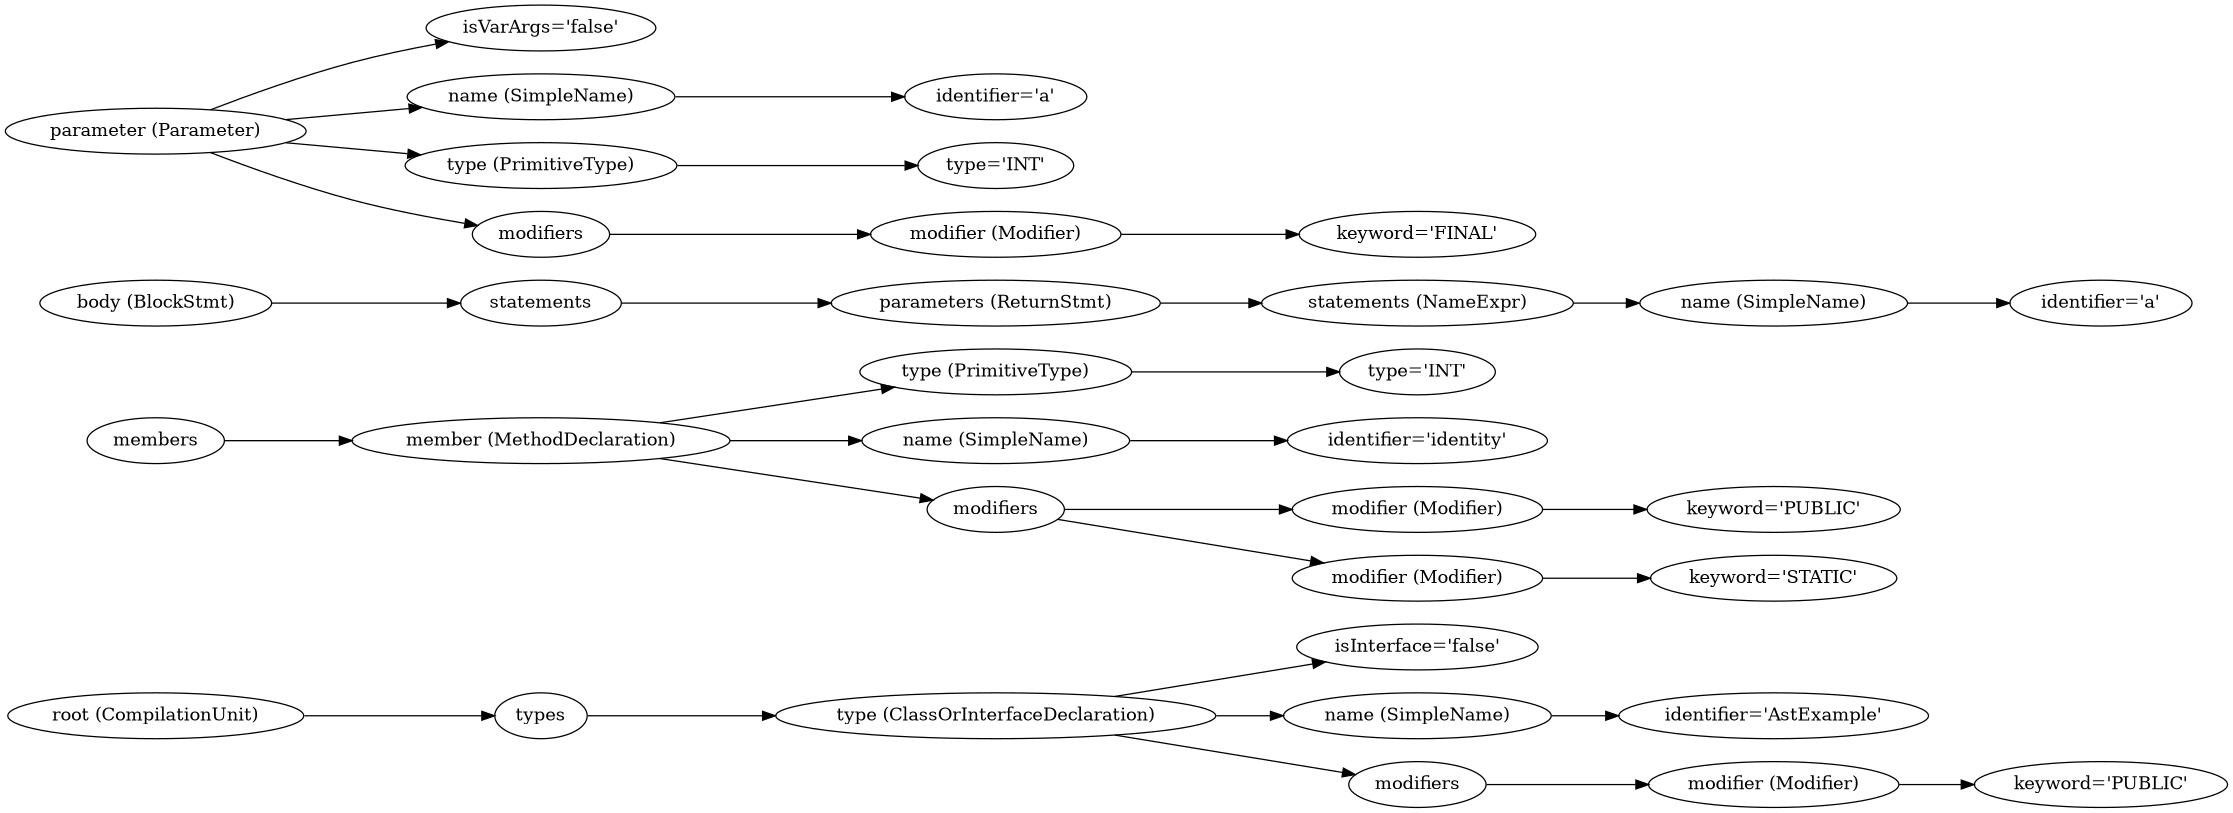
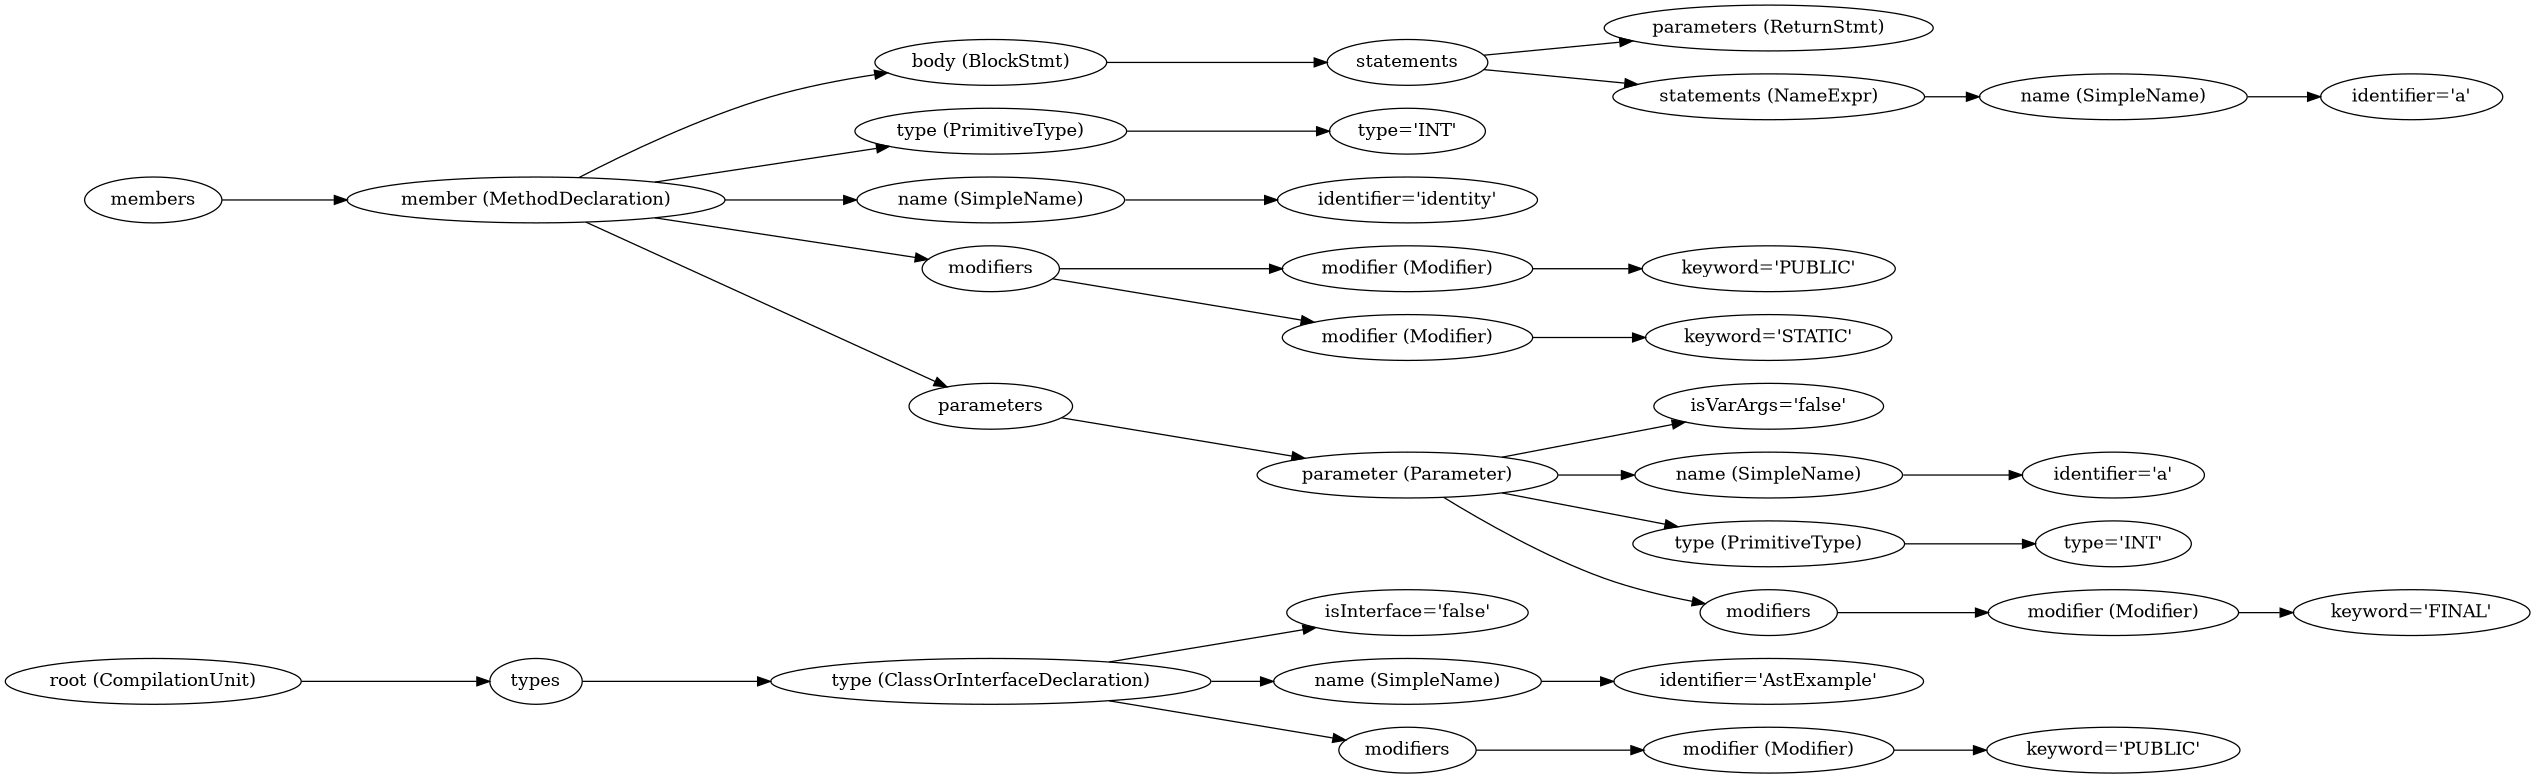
none -> (722, 113)
(1205, 303) -> (1554, 76)
none -> (991, 406)
